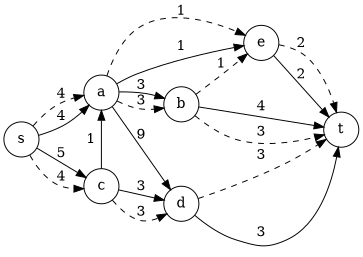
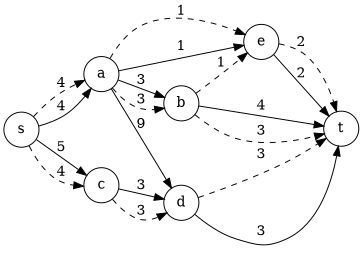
(101, 145) -> none
